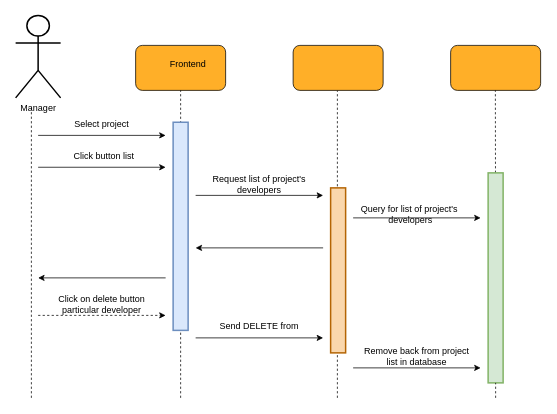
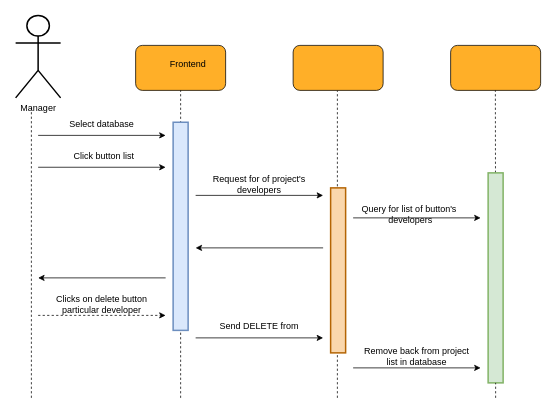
(102, 124) -> (102, 124)
(259, 184) -> (259, 184)
(409, 214) -> (409, 214)
(102, 304) -> (102, 304)
